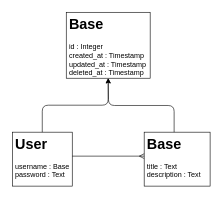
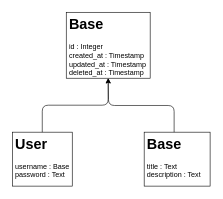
(108, 156) -> none
